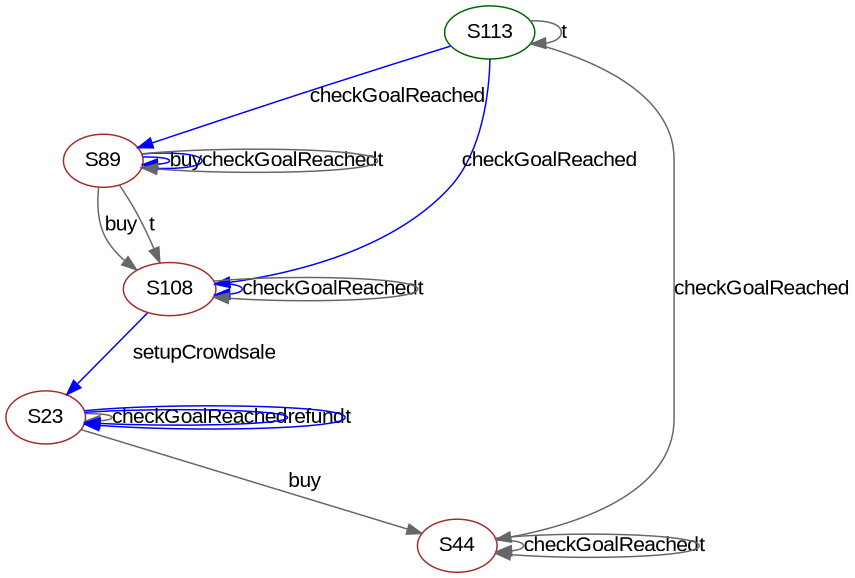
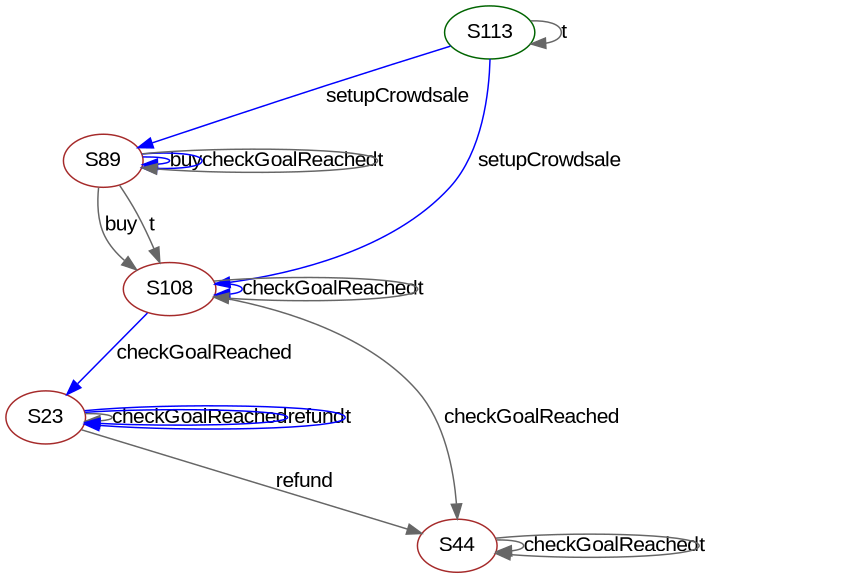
(398, 97) -> (398, 97)
(549, 161) -> (549, 161)
(674, 299) -> (377, 356)
(204, 353) -> (204, 353)
(305, 482) -> (305, 482)
